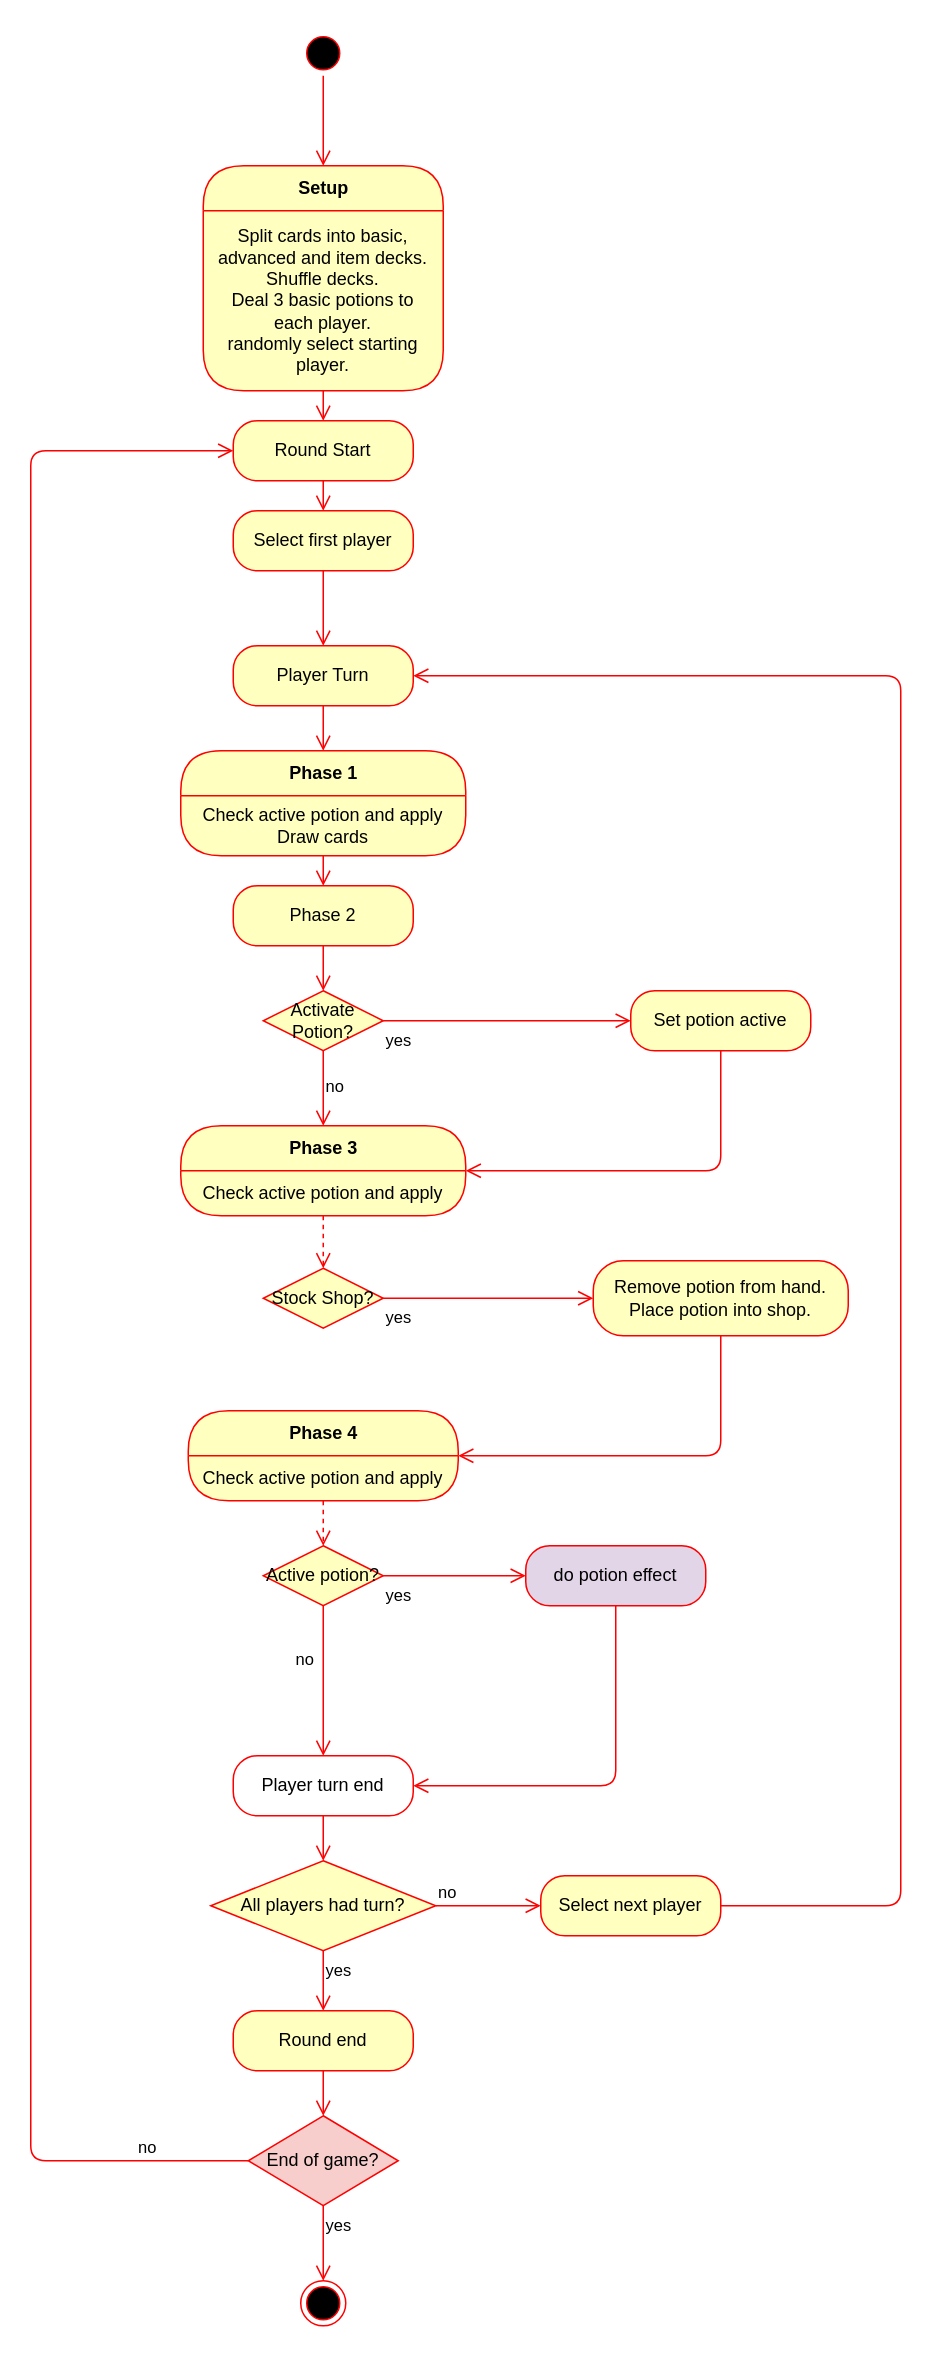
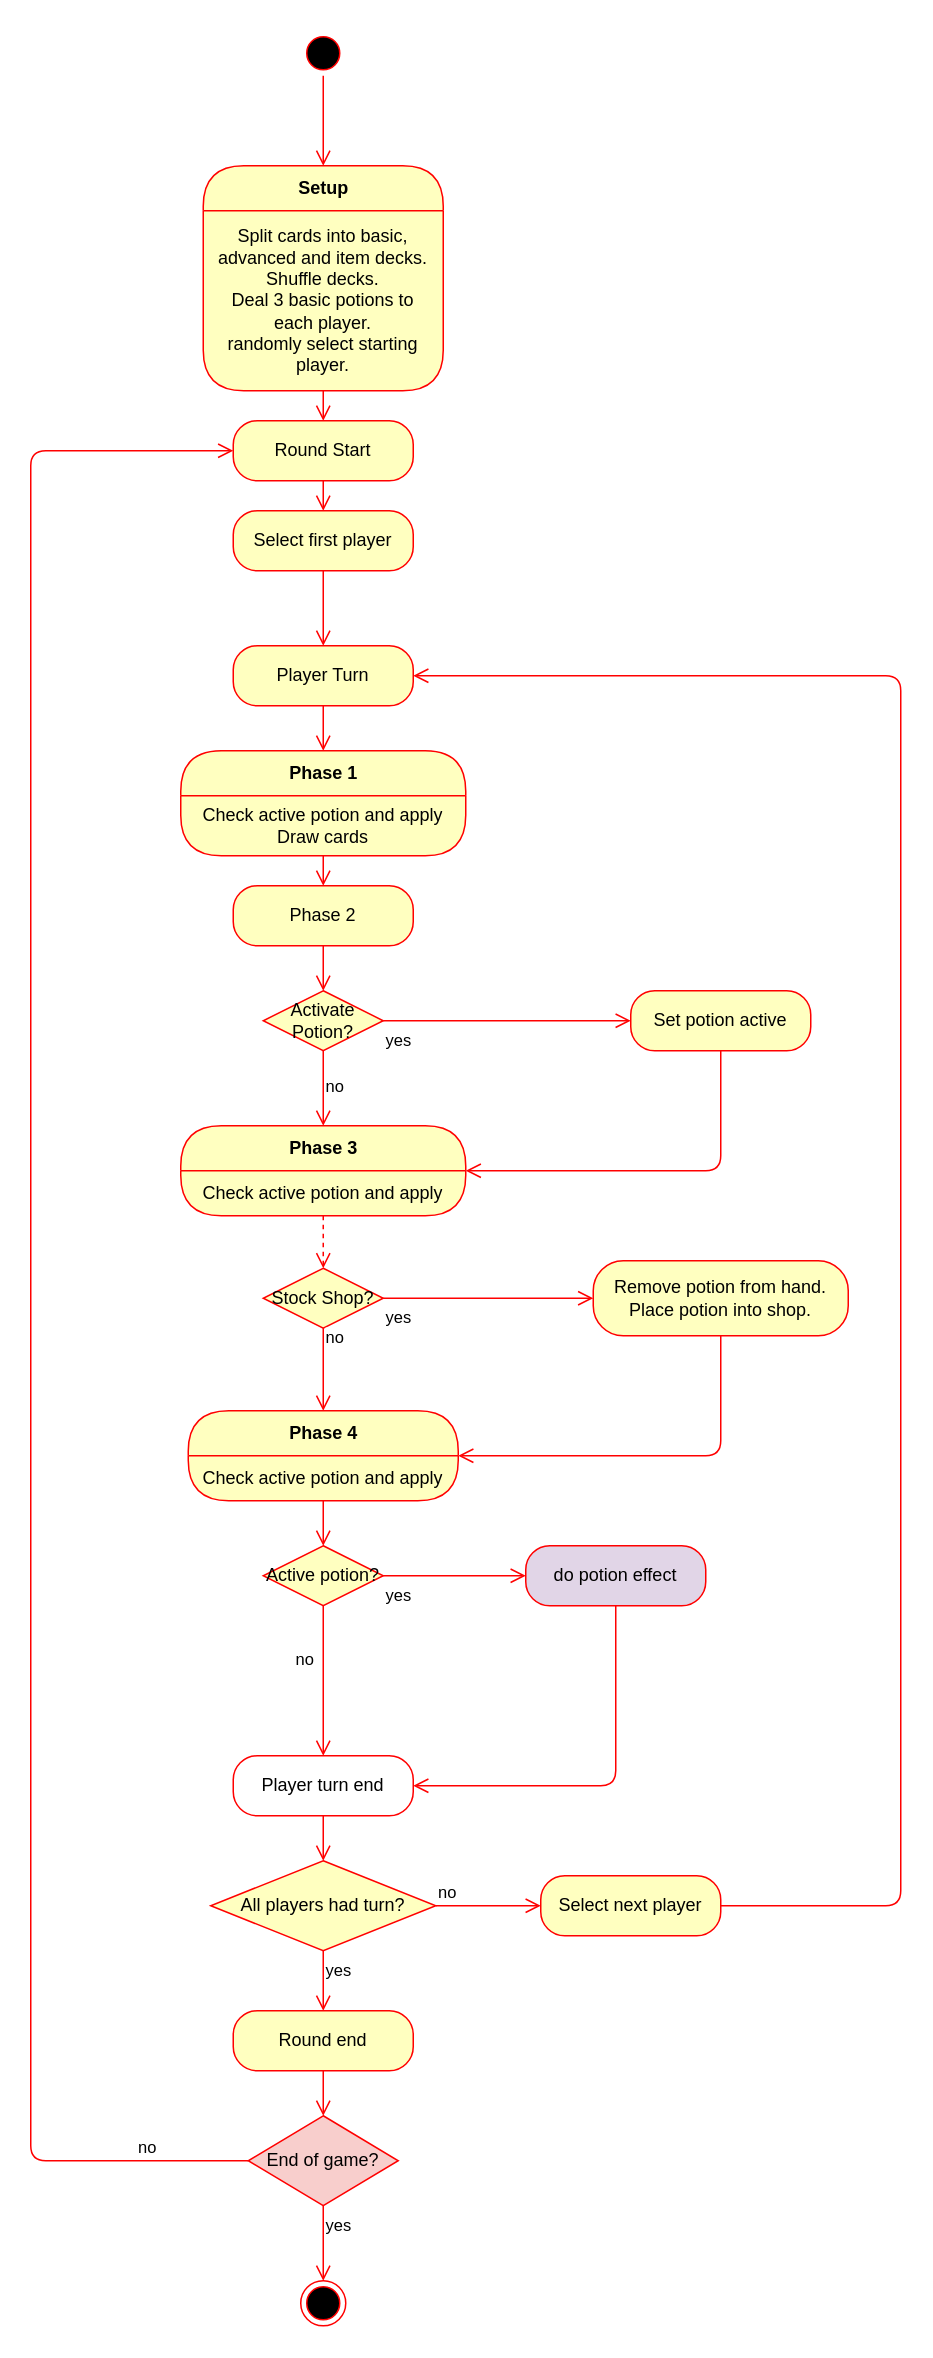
none -> (323, 1367)
(323, 1522) -> (323, 1522)
